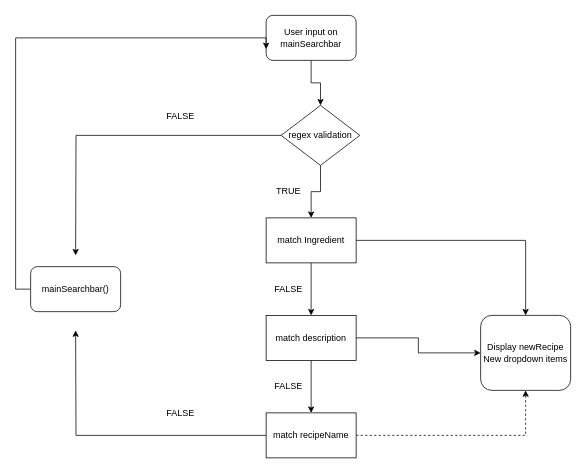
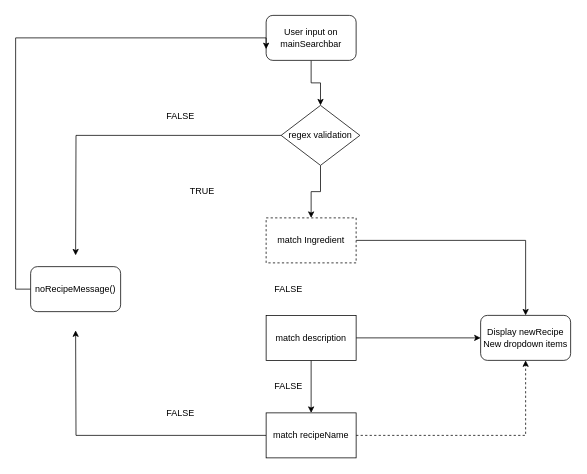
(288, 192) -> (202, 192)
(311, 240) -> (311, 240)
(75, 289) -> (75, 289)
(311, 309) -> none
(525, 353) -> (525, 338)
